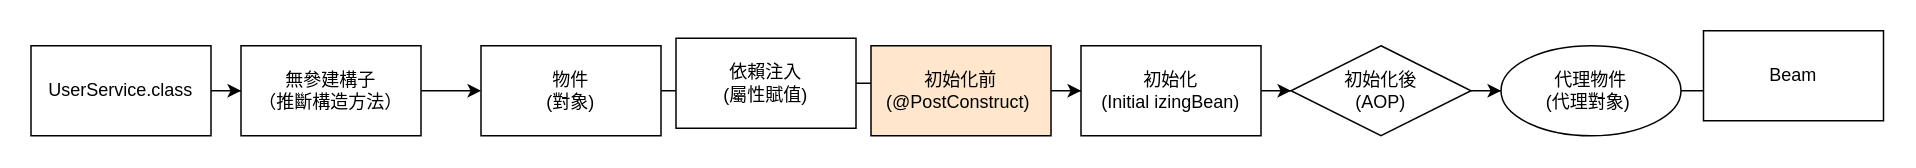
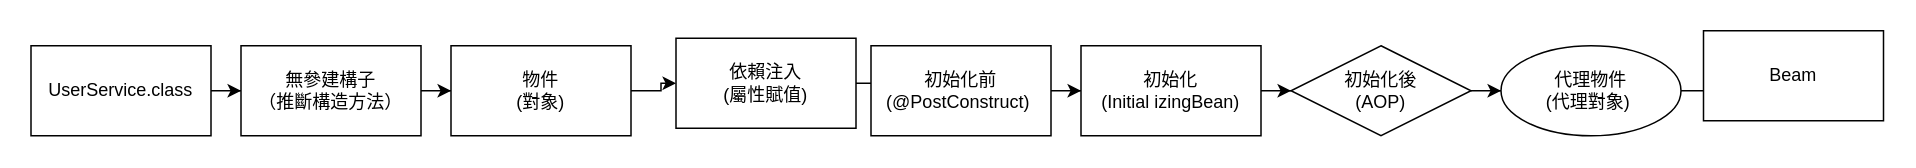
(571, 91) -> (541, 91)
(961, 91) -> (961, 91)
